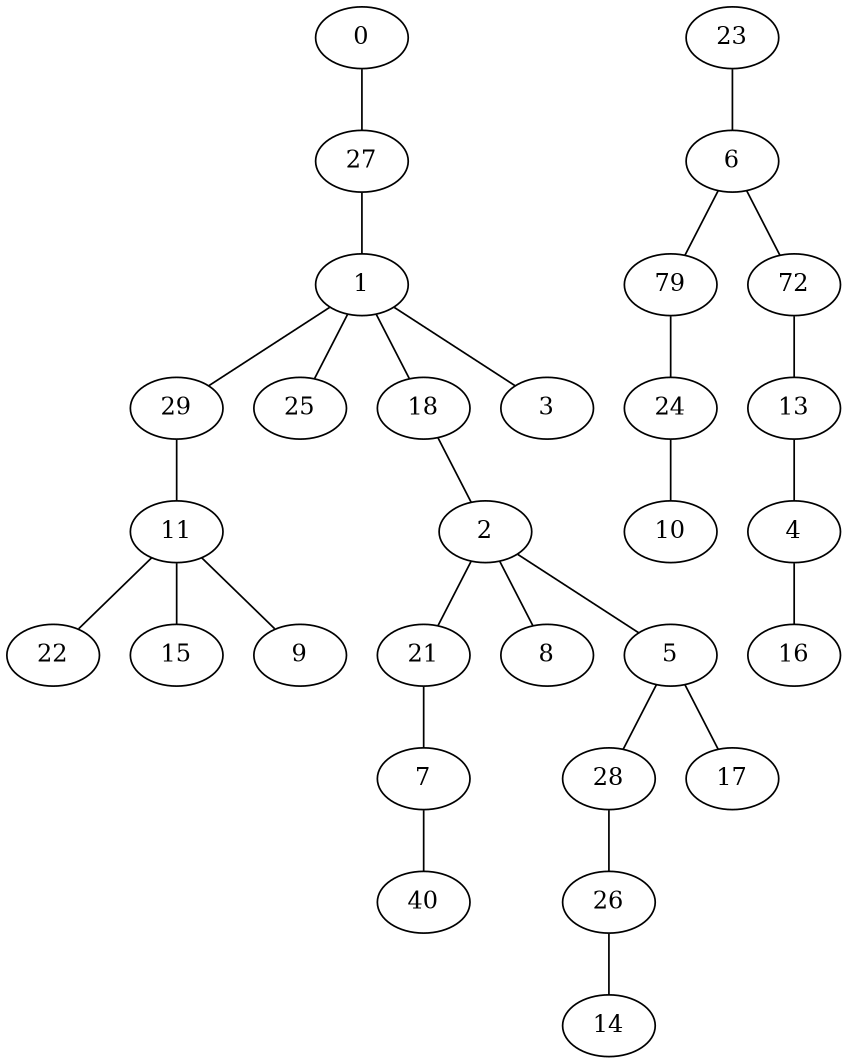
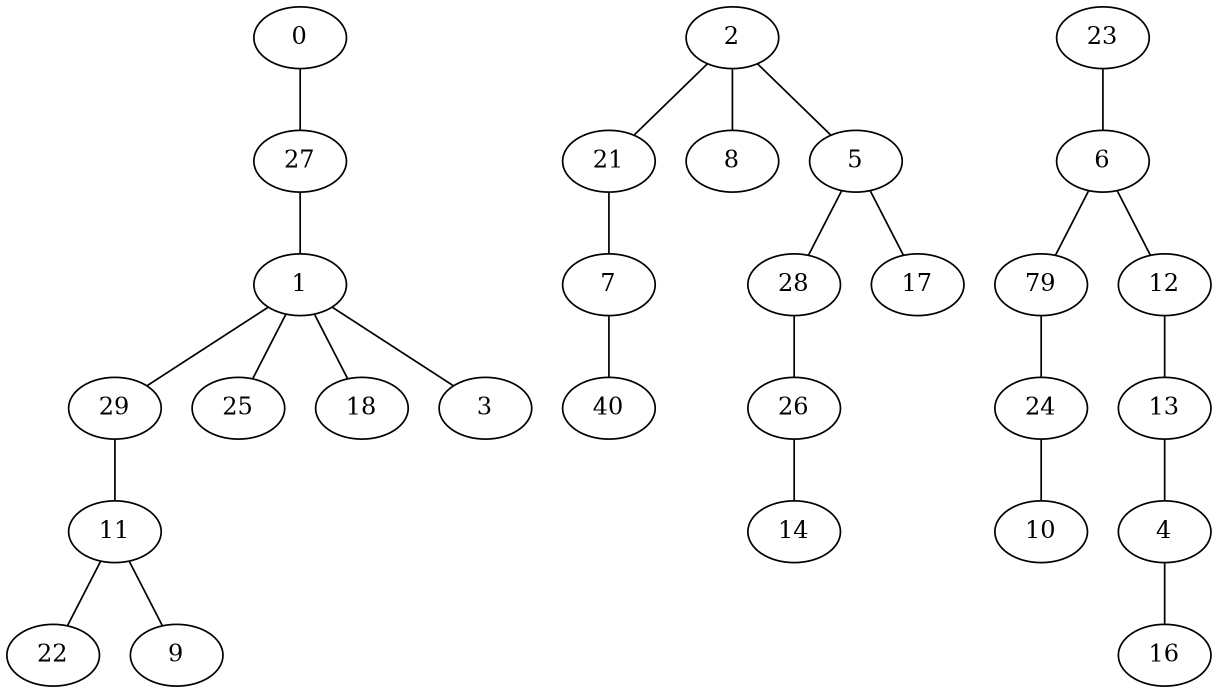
(794, 285) -> (1165, 285)
(455, 470) -> none
(177, 655) -> none
